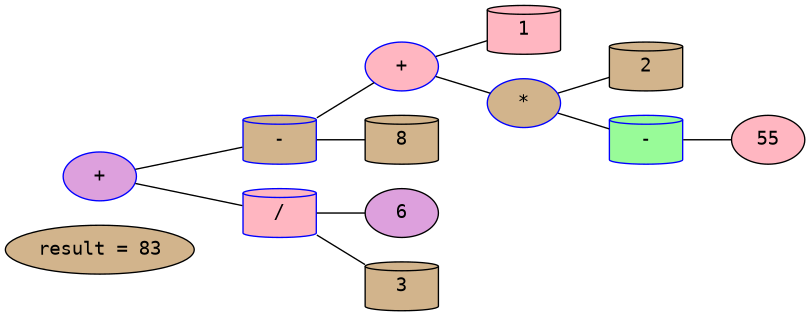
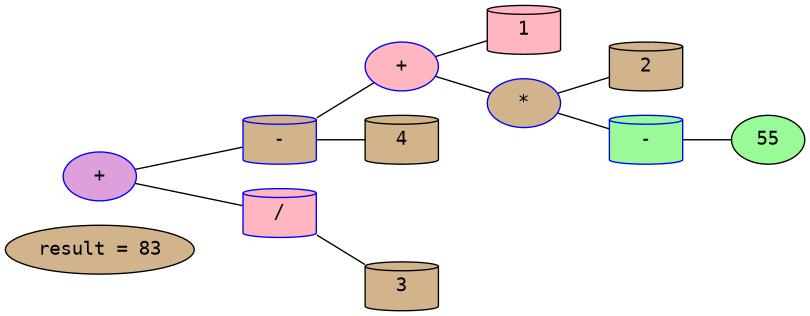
(402, 140) -> (402, 140)
(768, 140) -> (768, 140)
(402, 213) -> none
